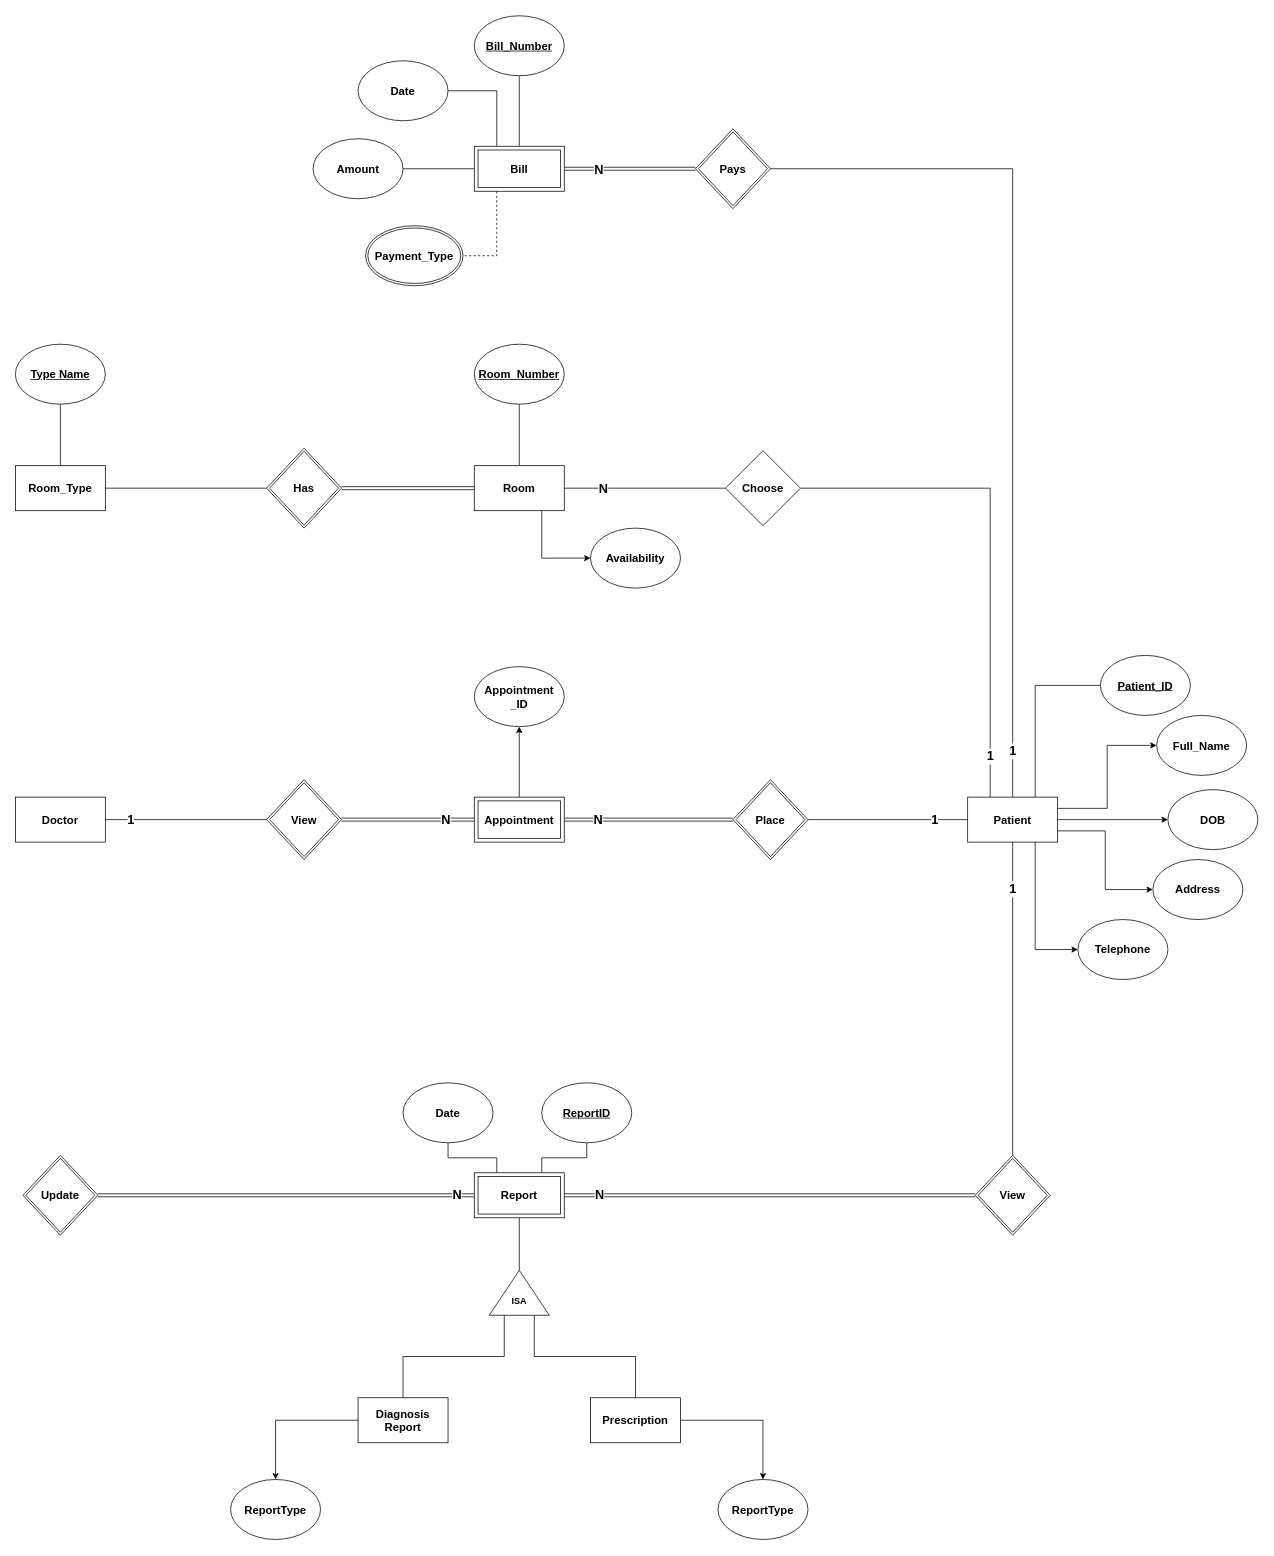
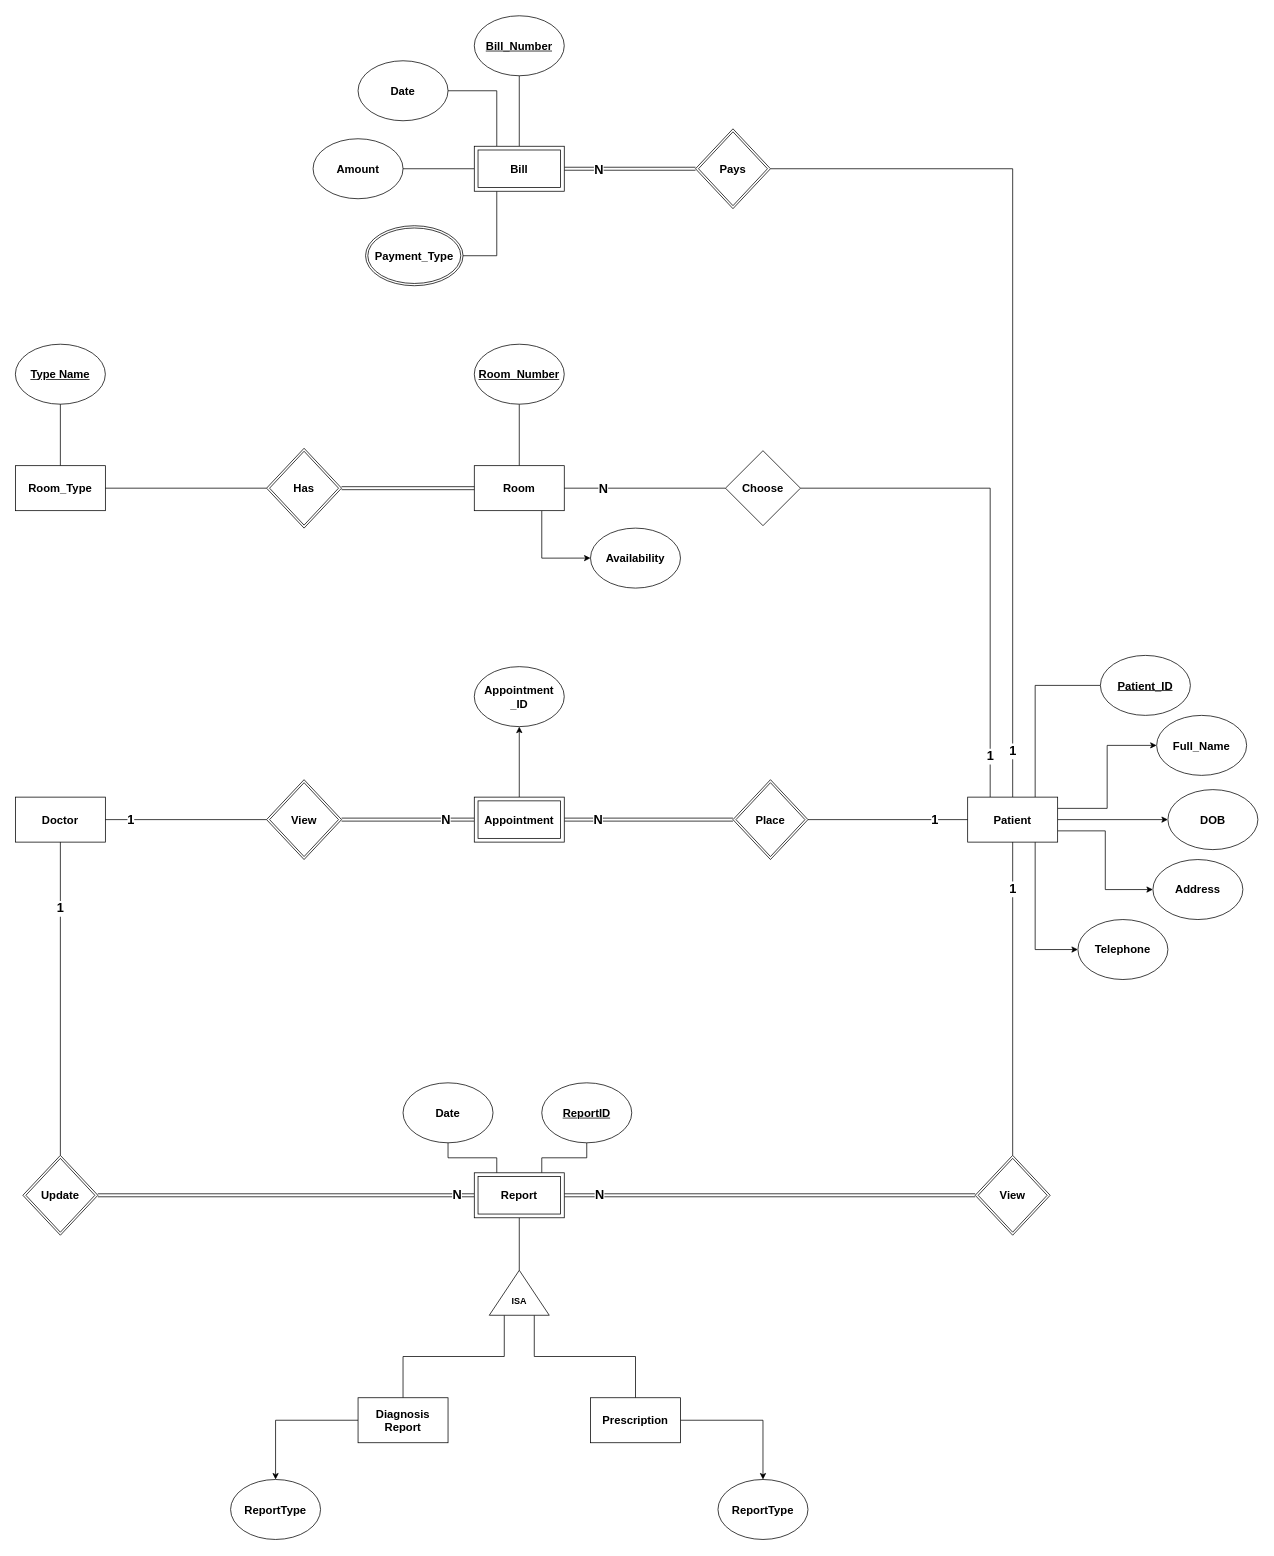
(497, 240) -> (497, 240)
none -> (60, 999)
